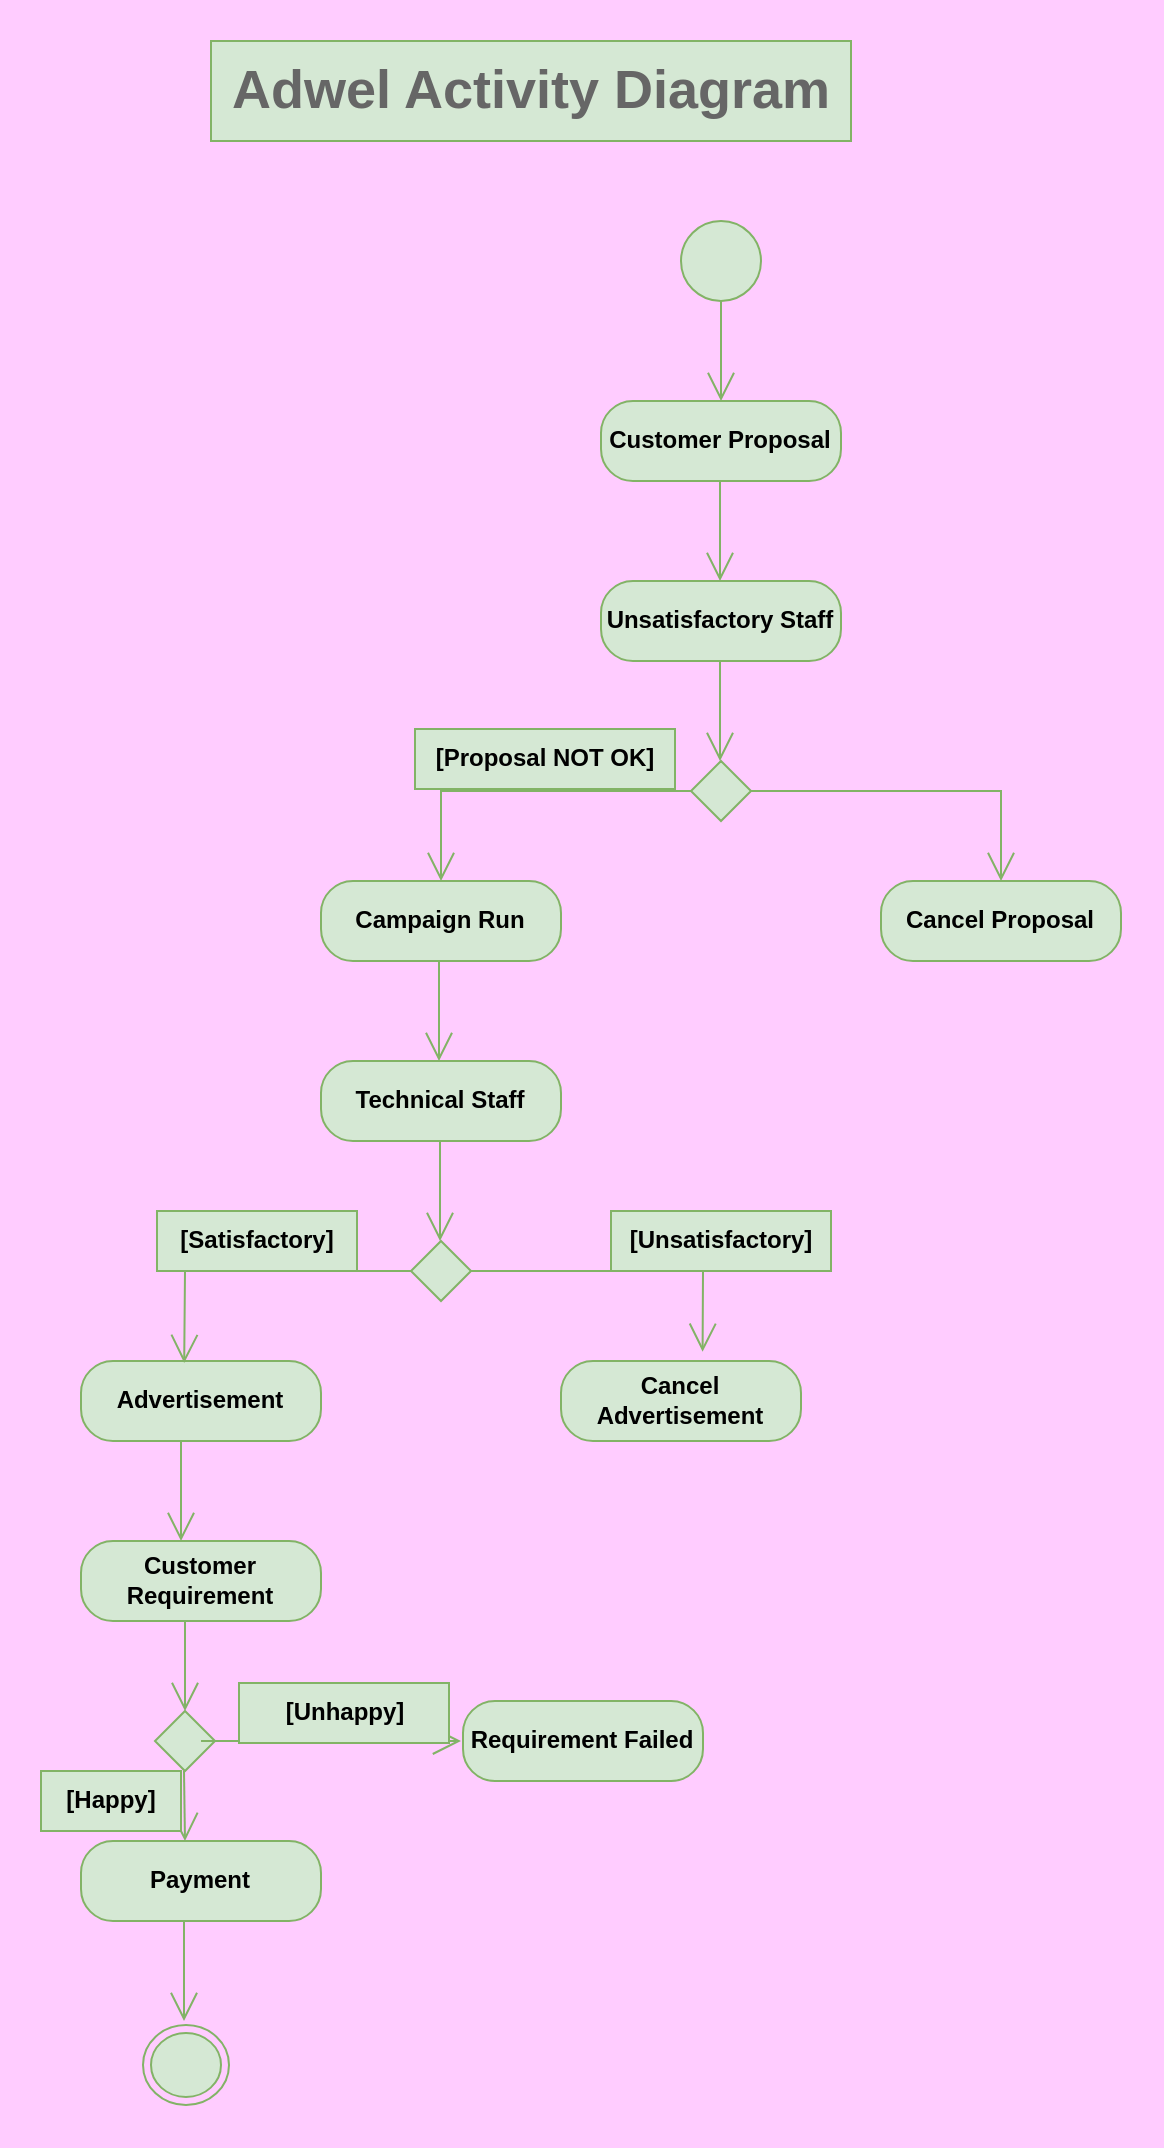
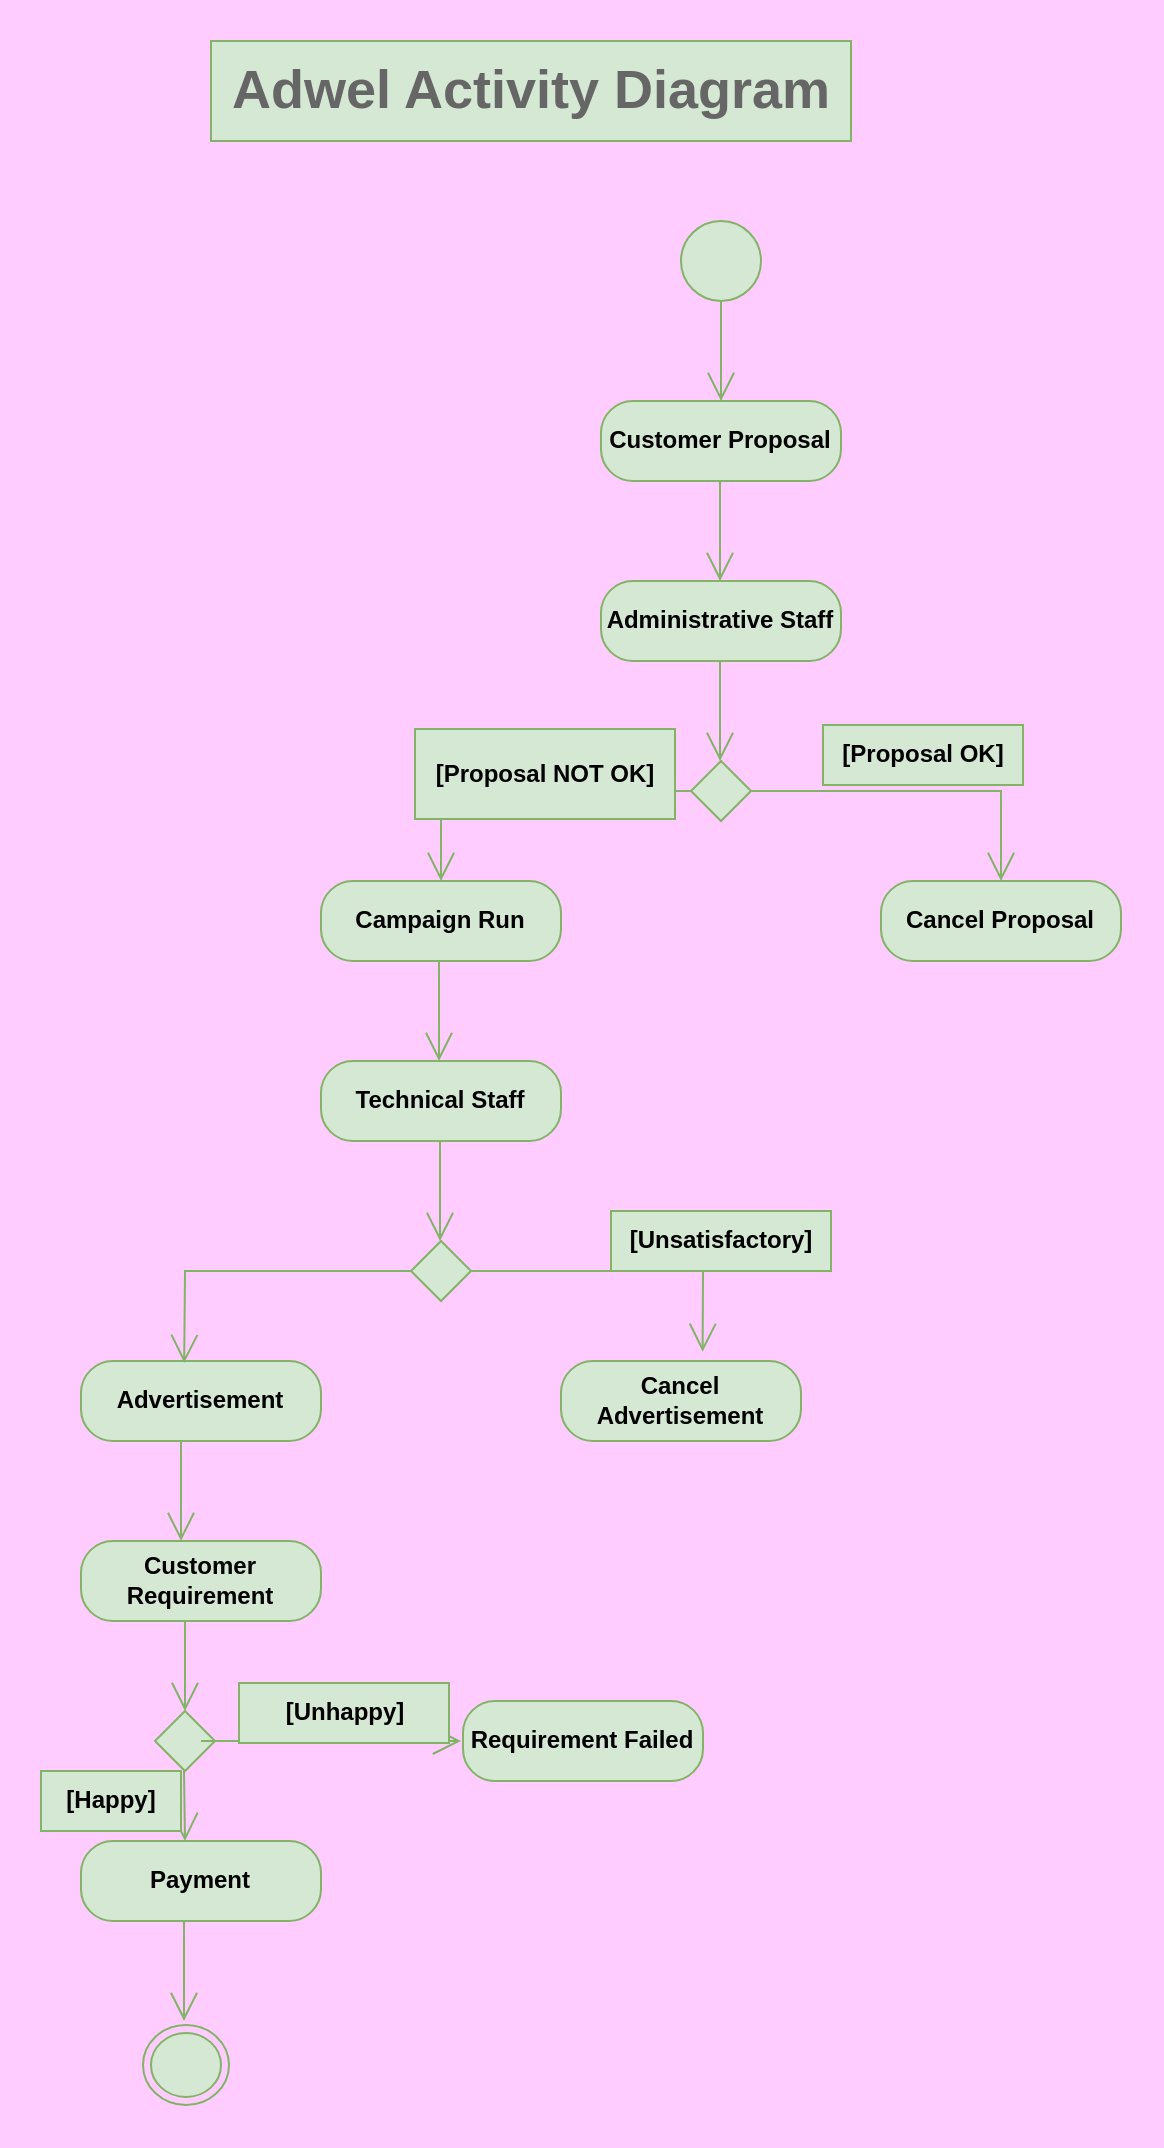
(721, 621) -> (721, 621)
none -> (923, 755)
(545, 759) -> (545, 774)
(257, 1241) -> none
